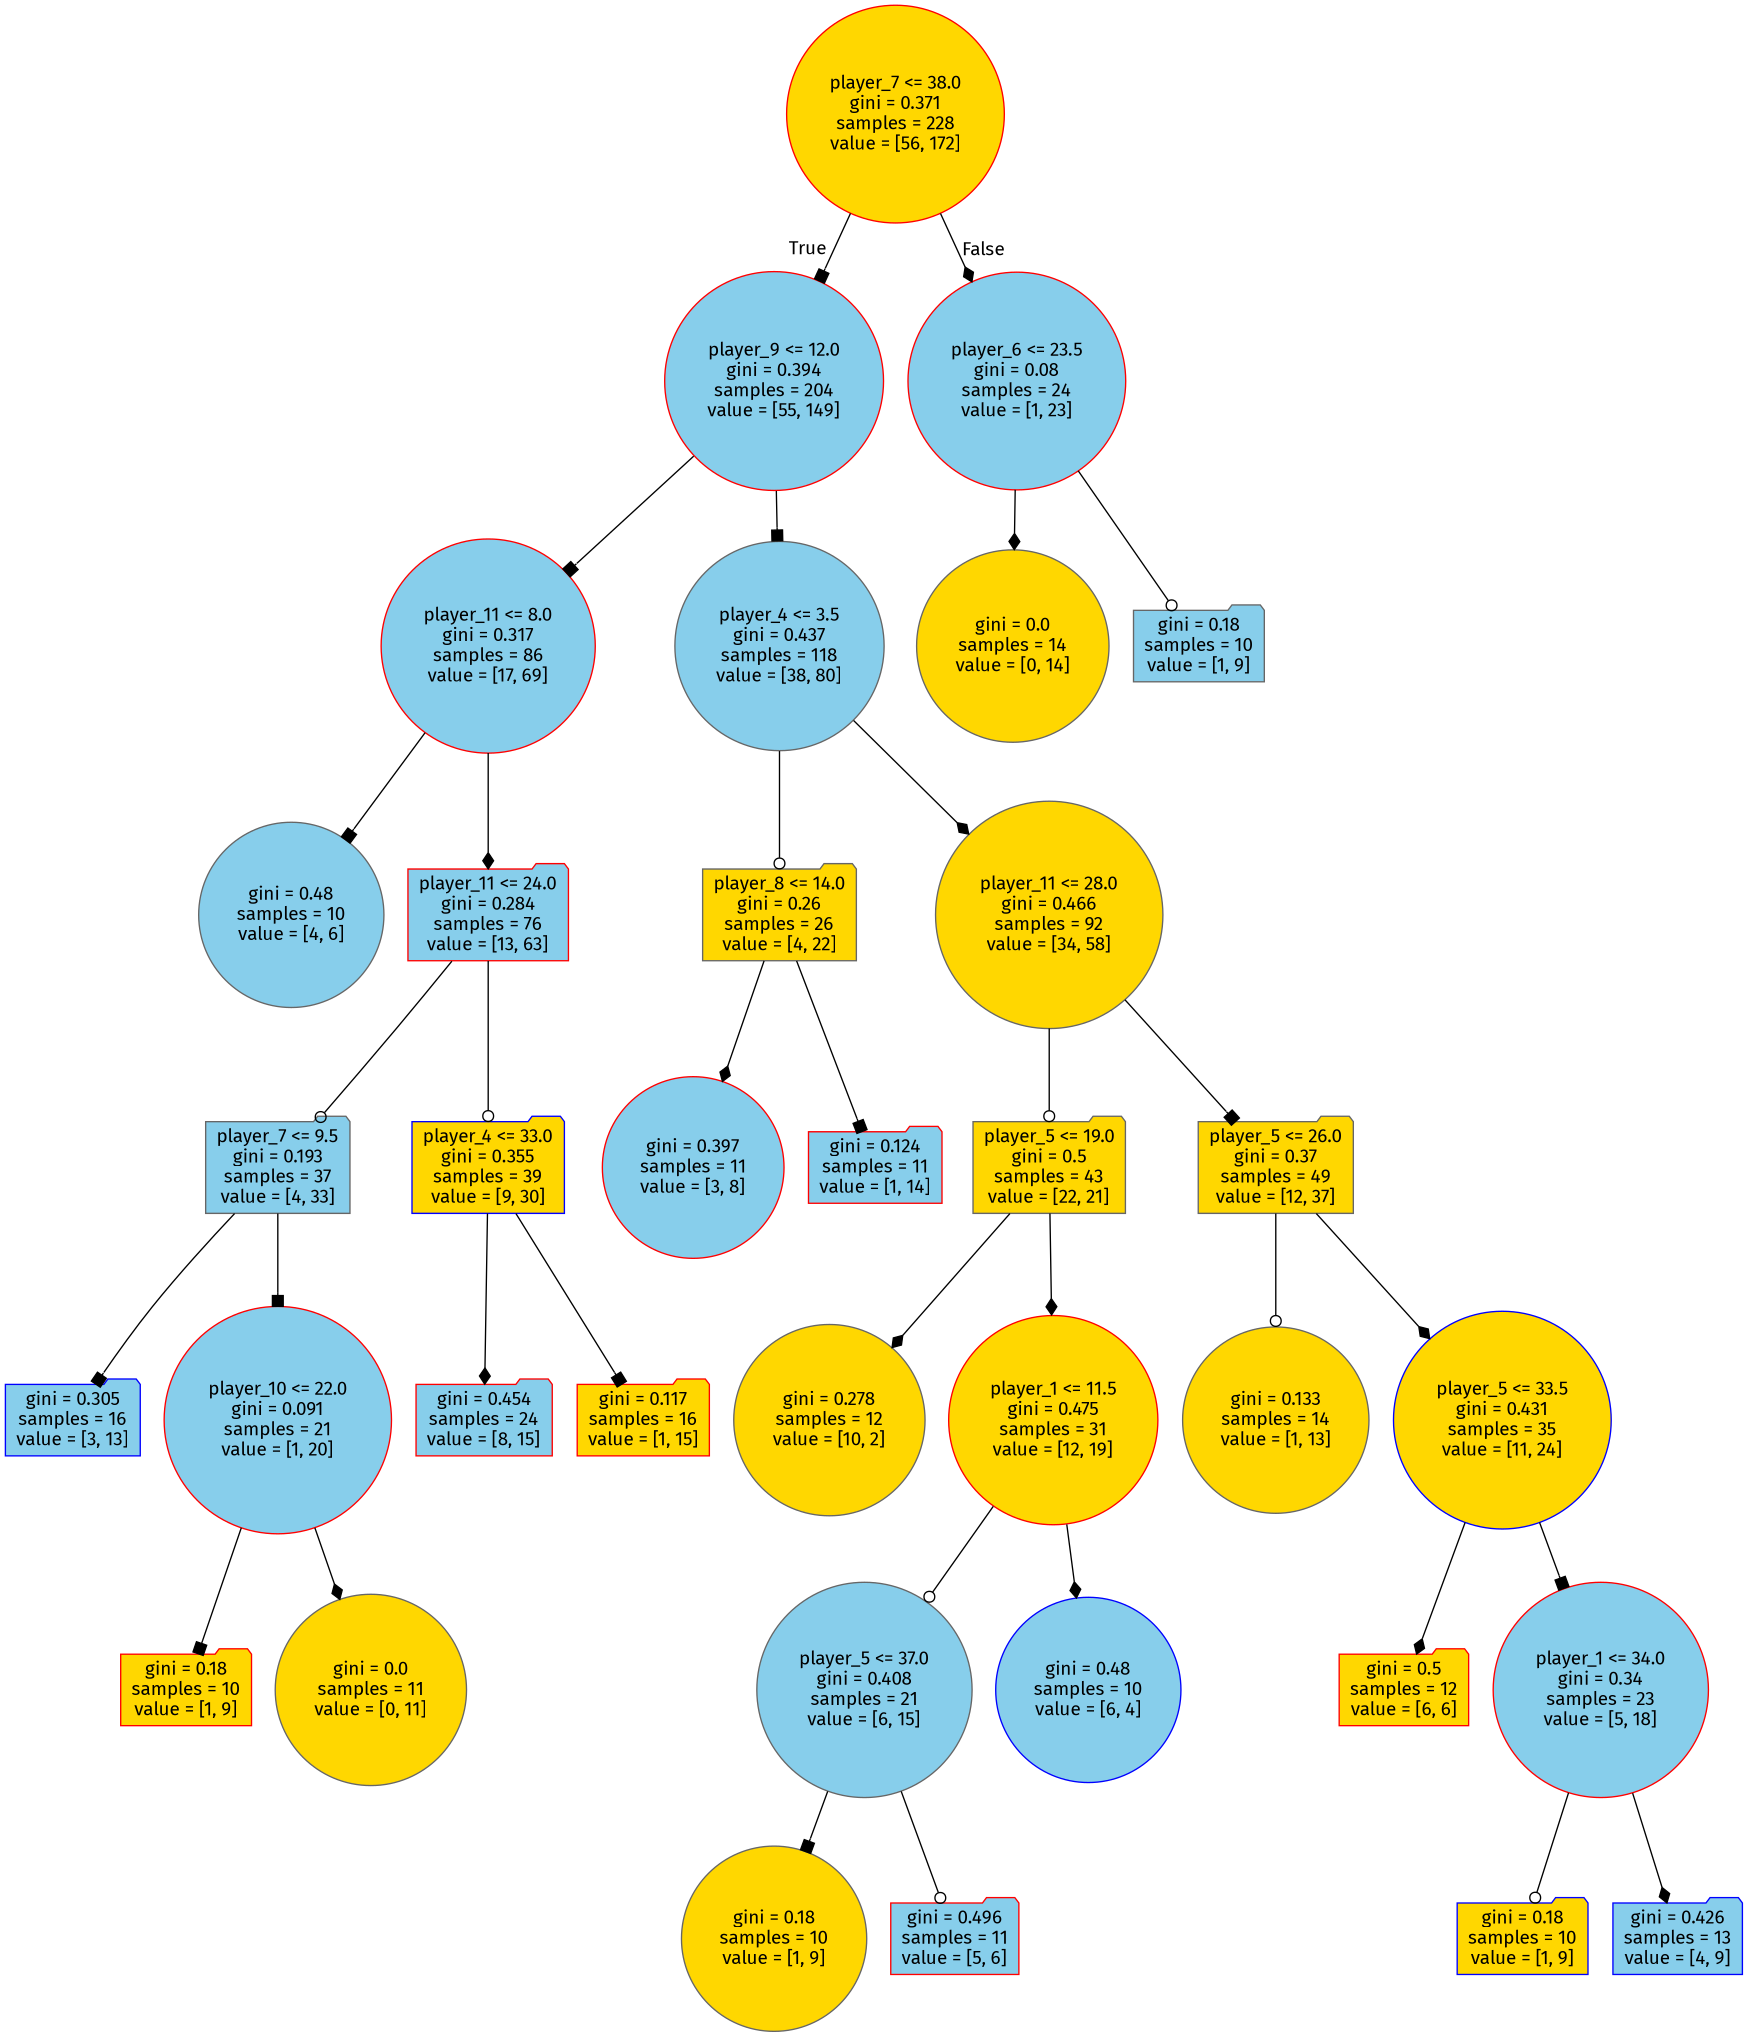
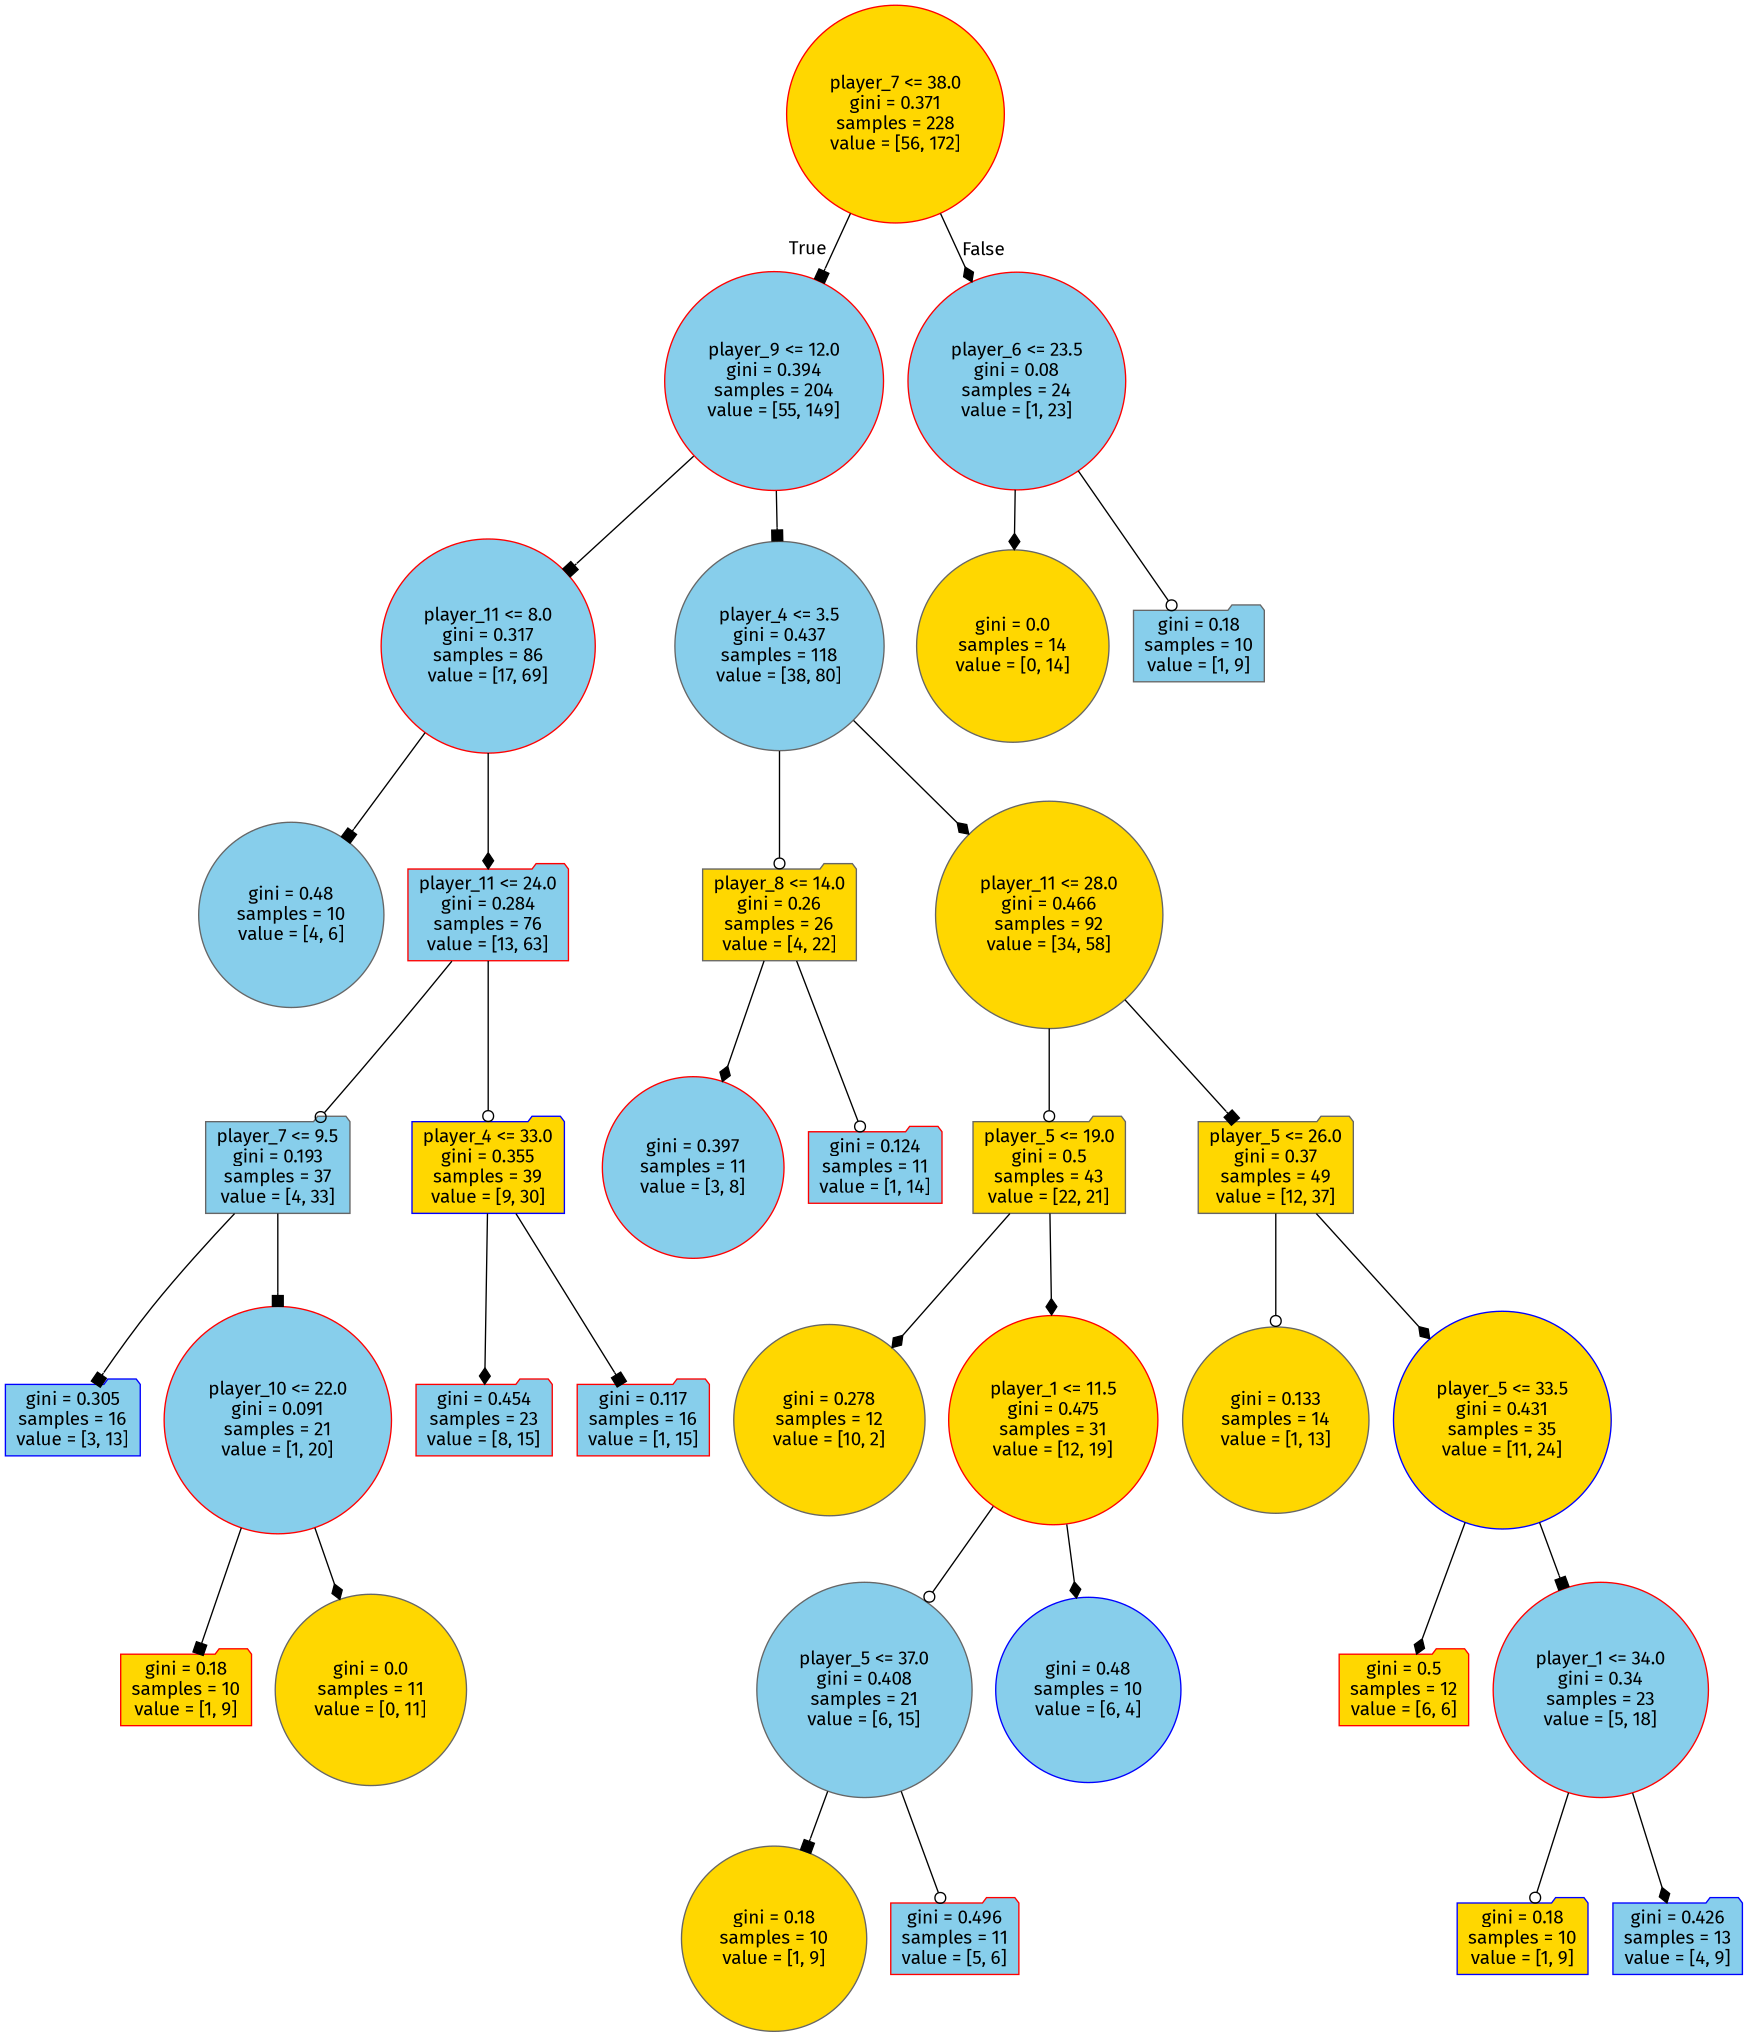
(827, 1040) -> (827, 1041)
(484, 1420) -> (484, 1420)
(643, 1420) -> (643, 1420)
